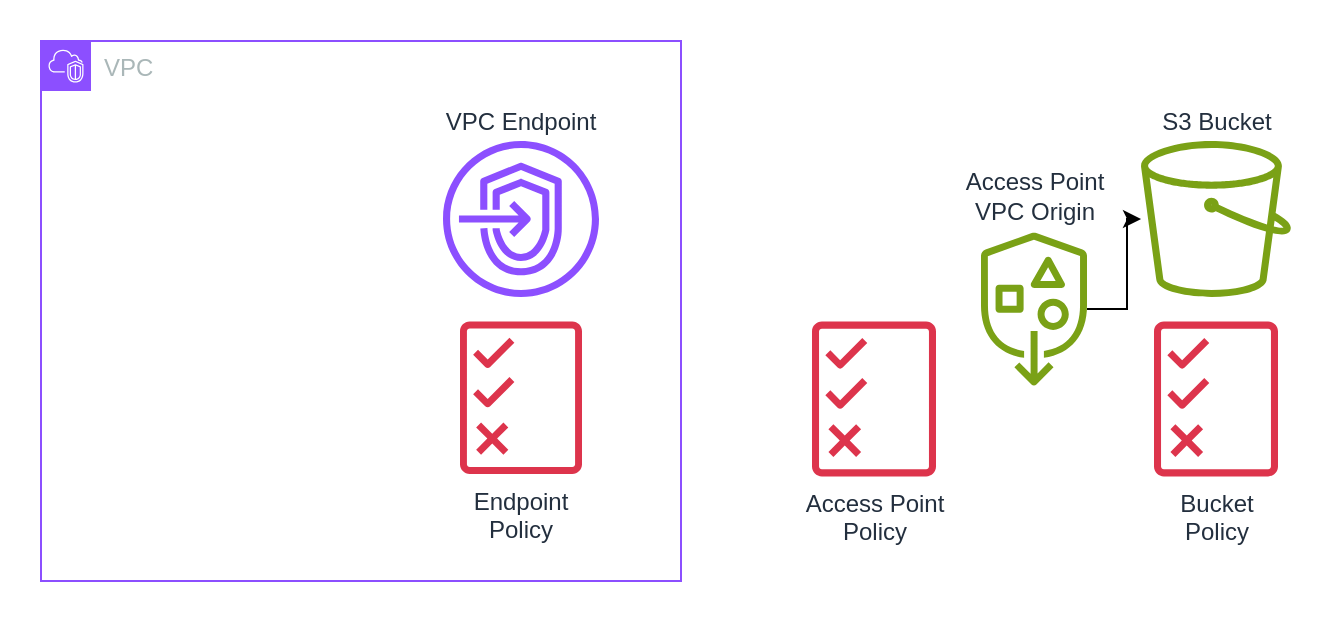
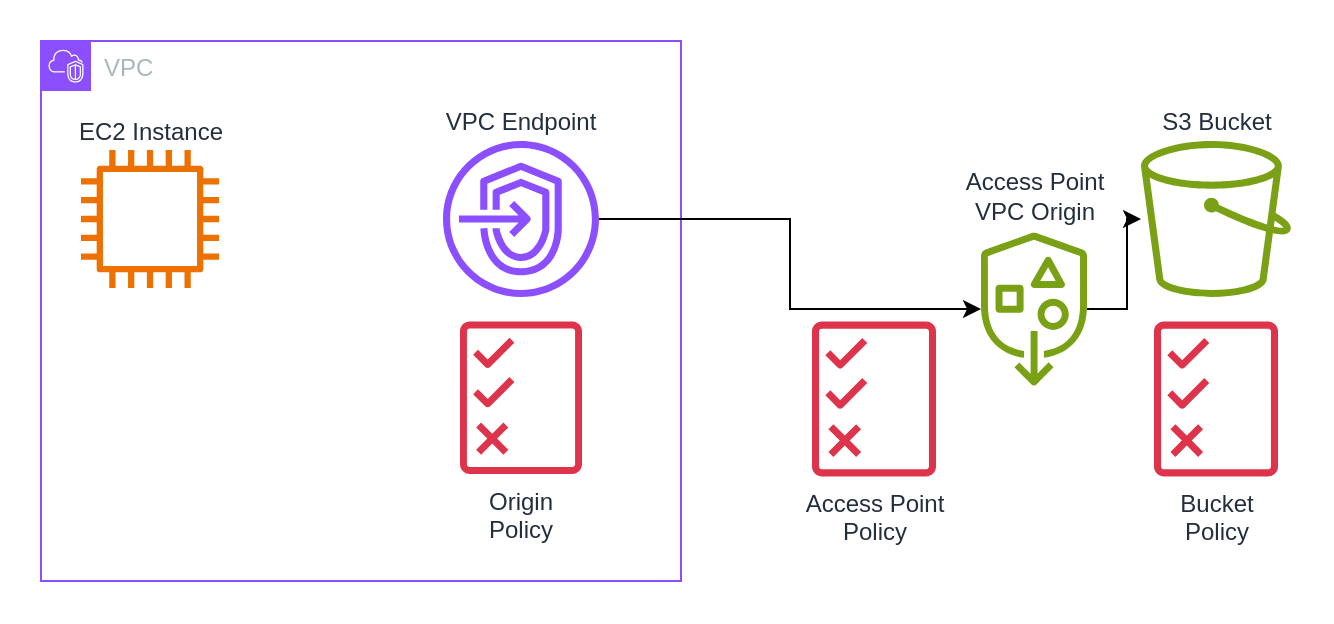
none -> (150, 219)
none -> (790, 257)
(522, 518) -> (522, 518)
